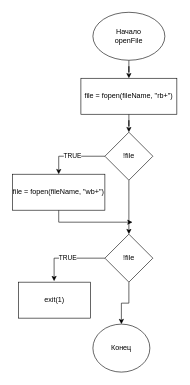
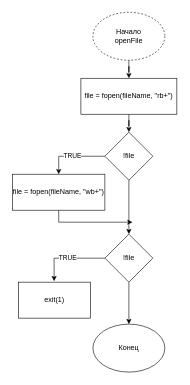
(129, 36) -> (129, 36)
(121, 348) -> (129, 348)
